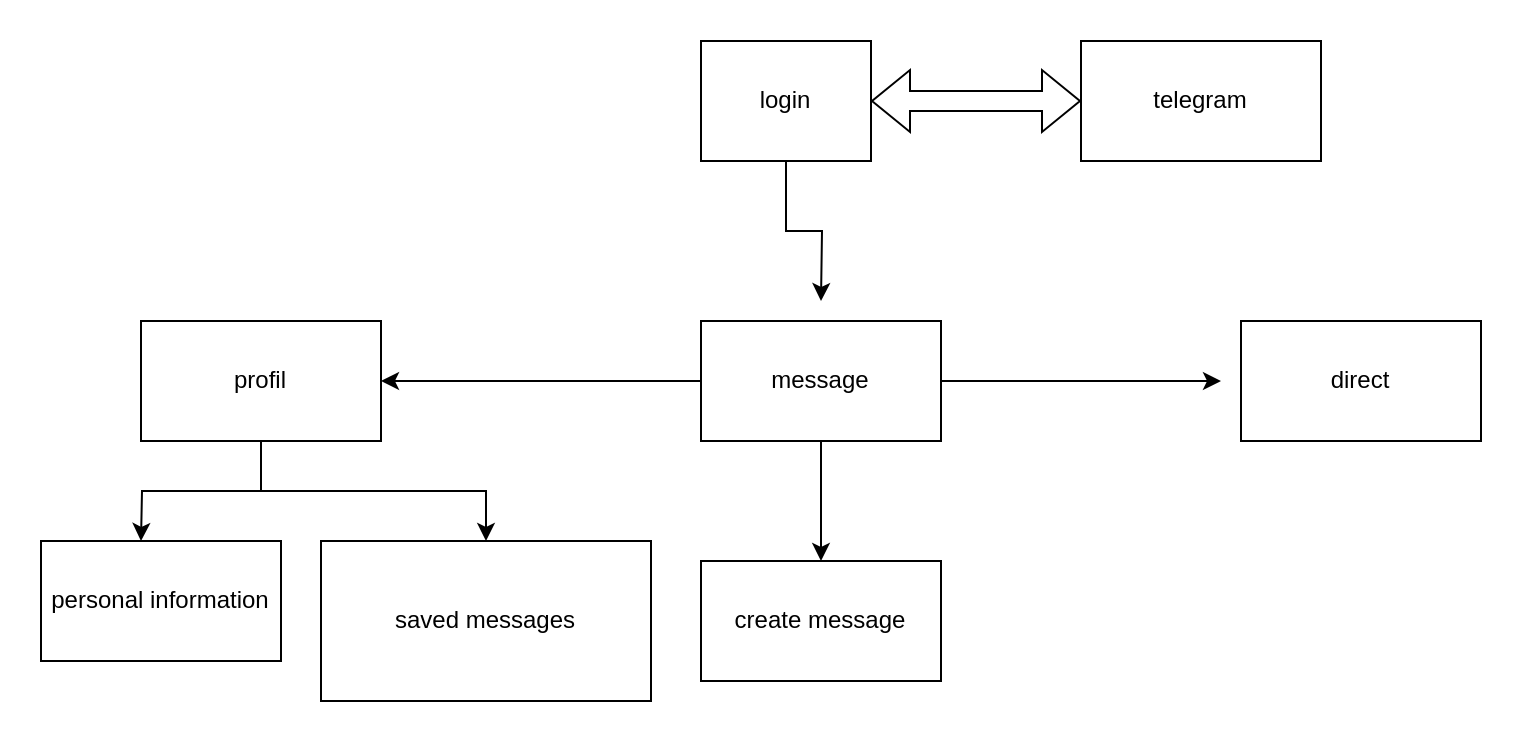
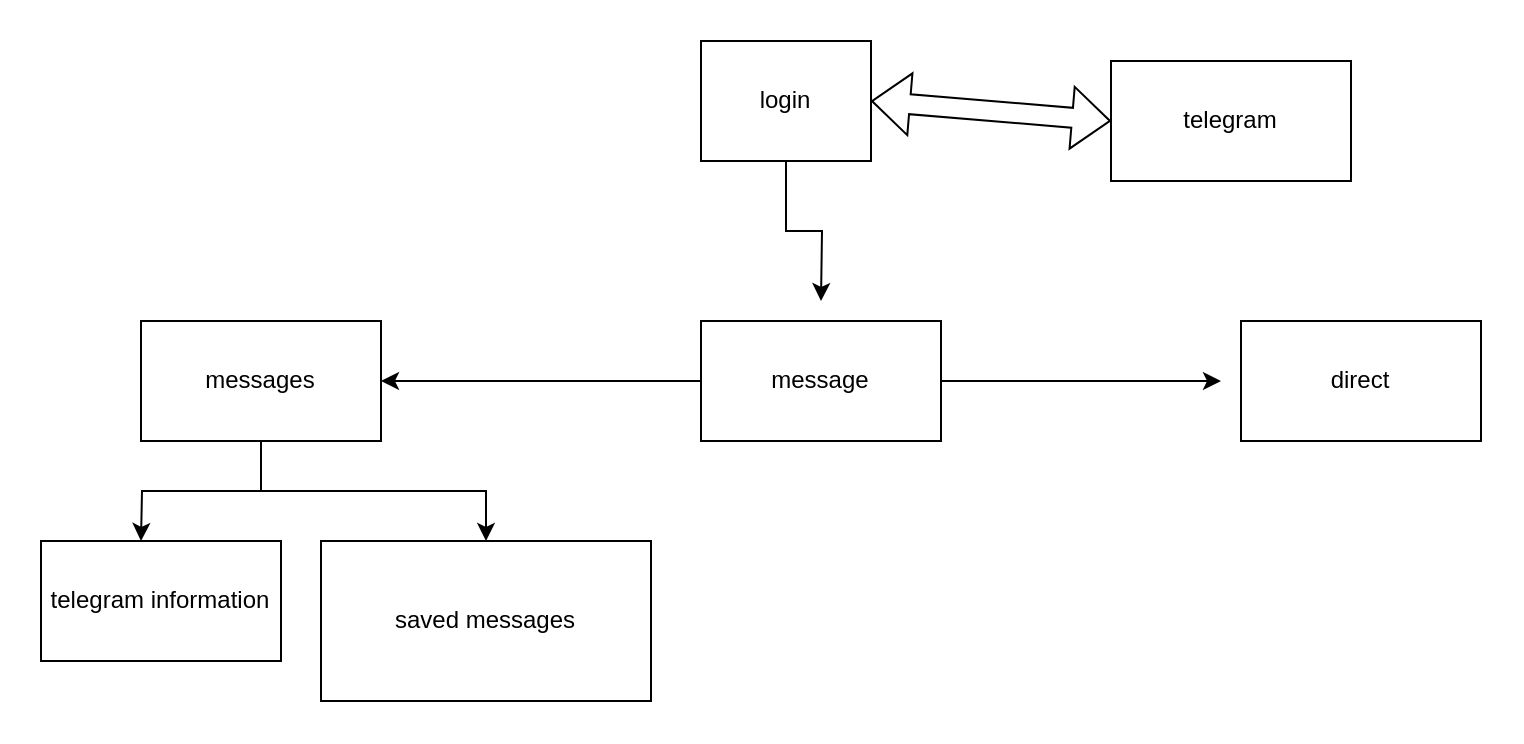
(1201, 101) -> (1231, 121)
(261, 381) -> (261, 381)
(821, 494) -> none
(161, 601) -> (161, 601)
(821, 621) -> none
